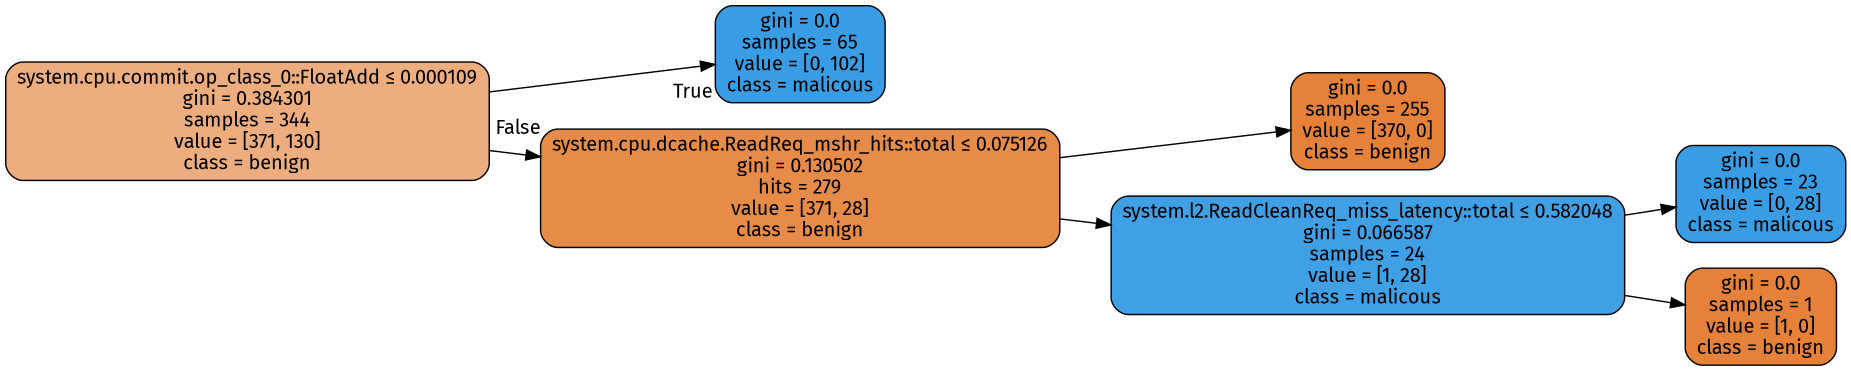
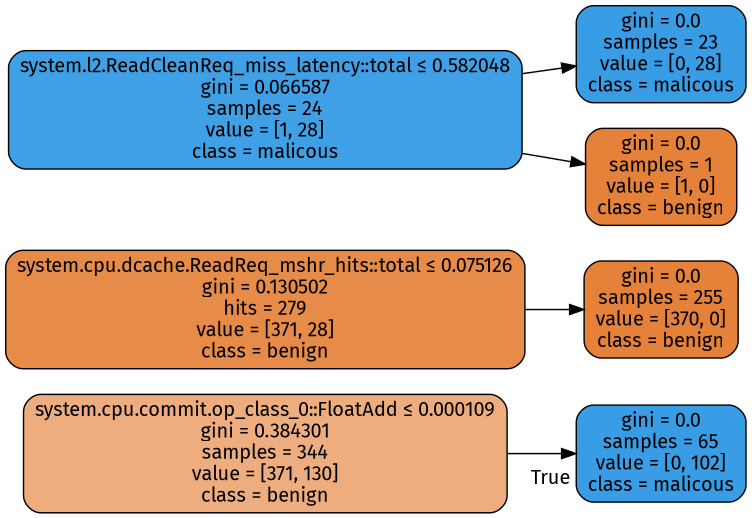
(508, 153) -> none
(1078, 221) -> none
